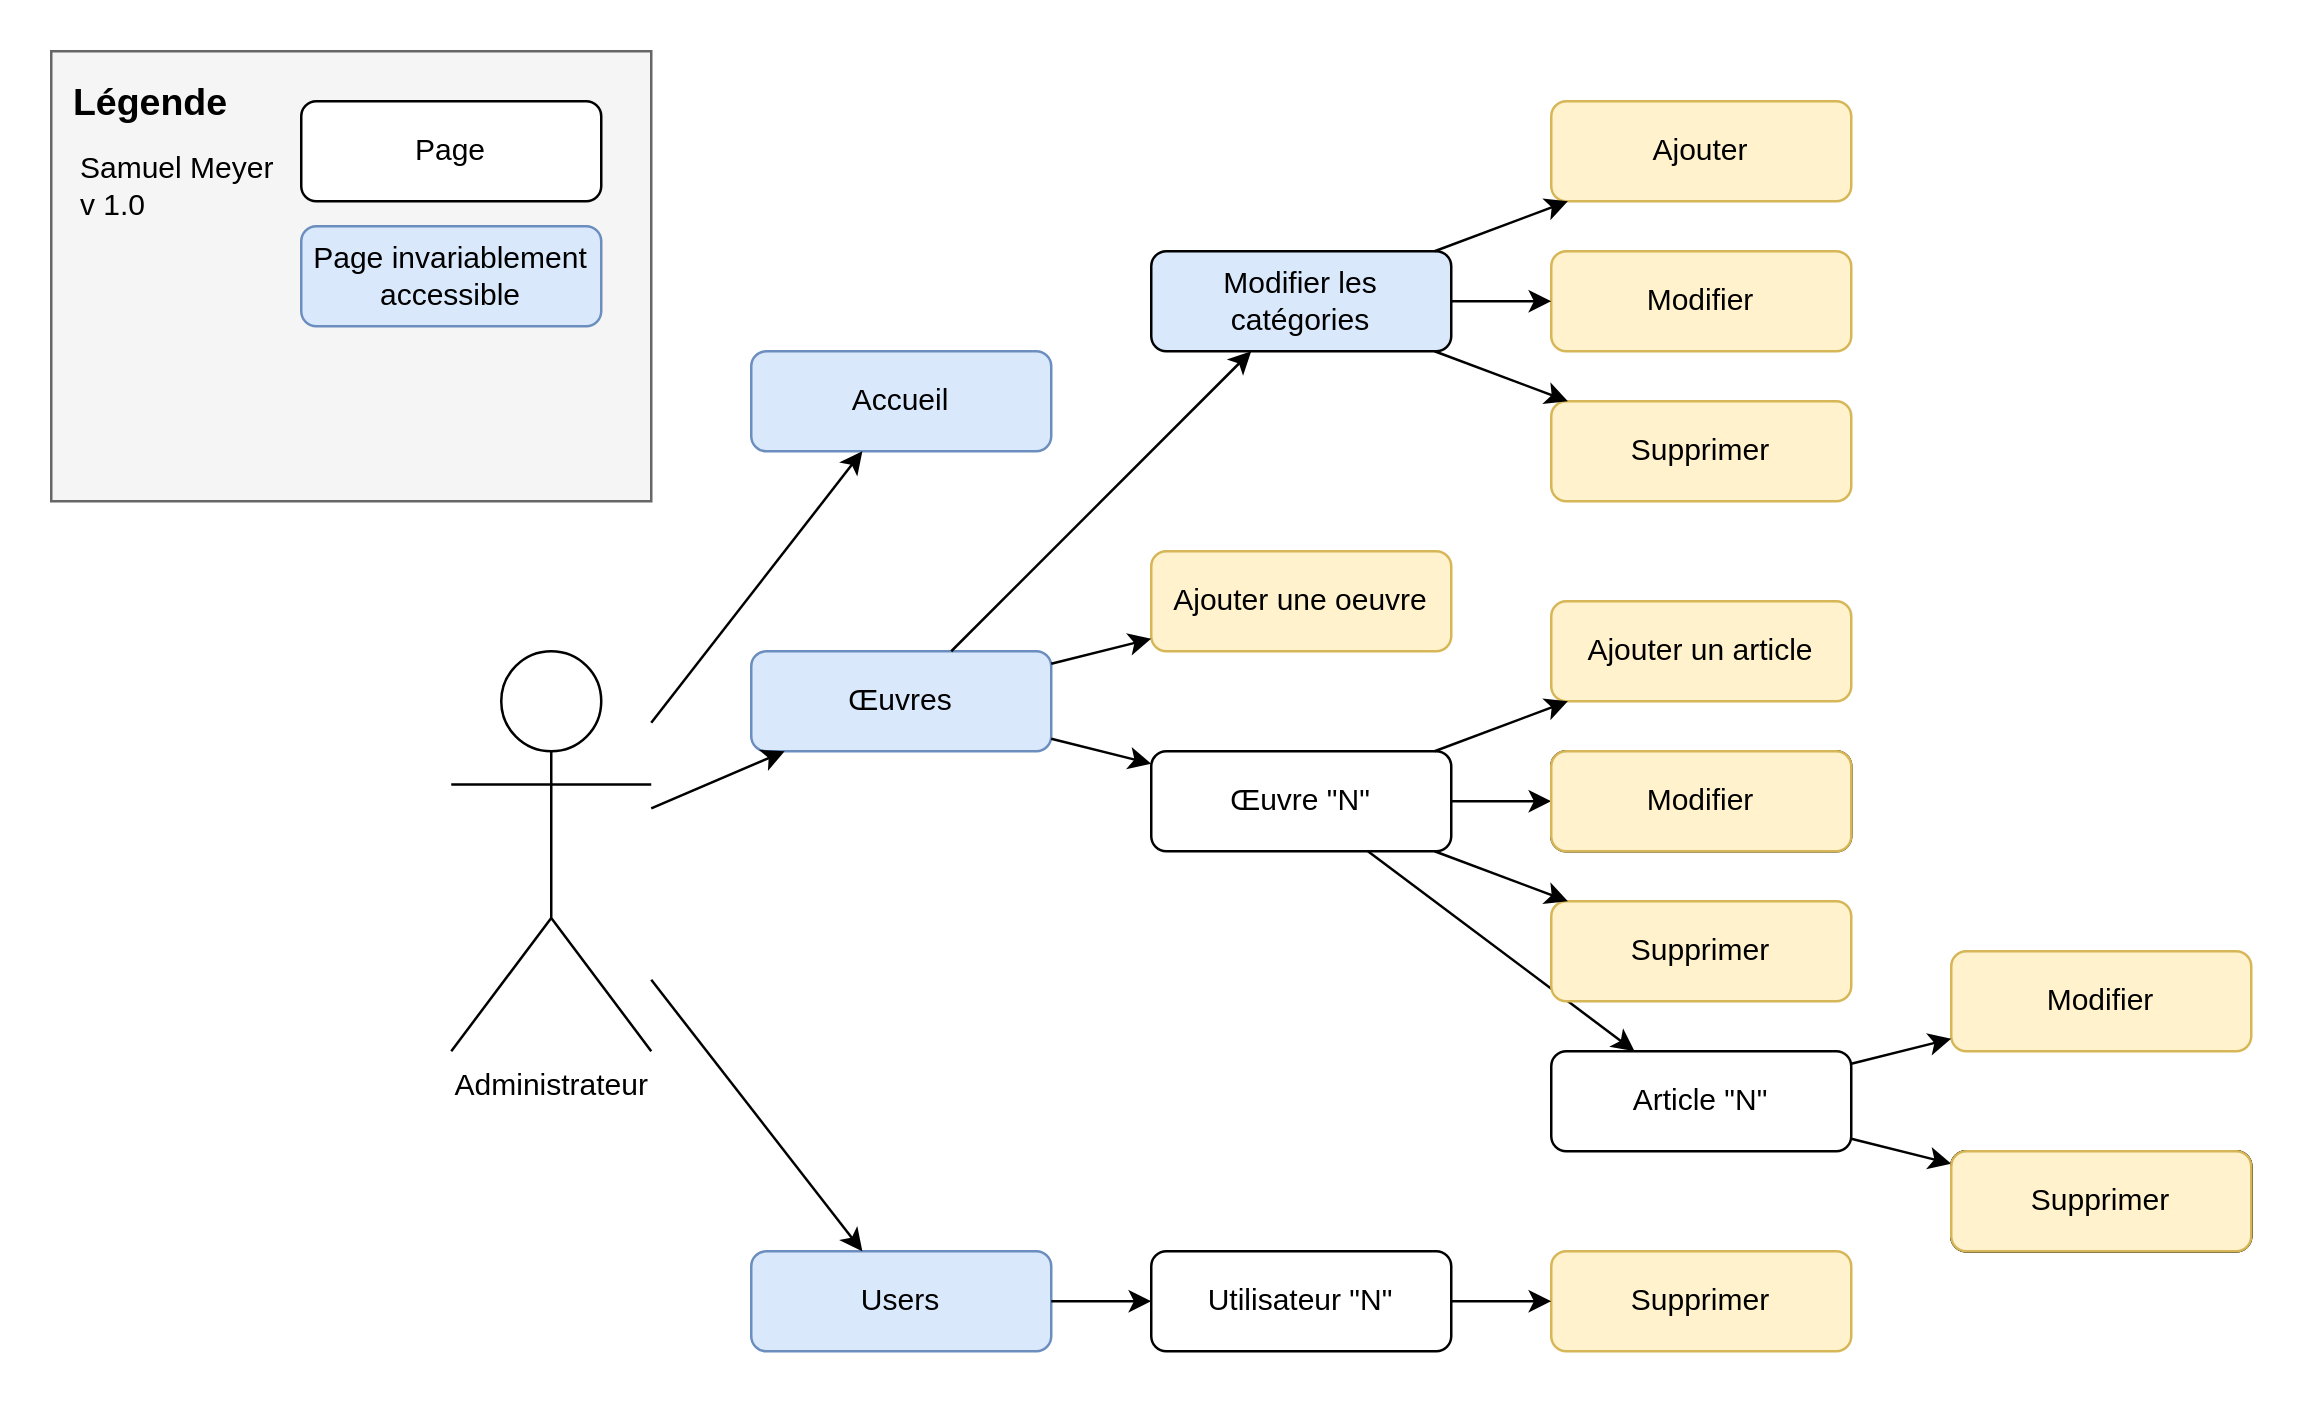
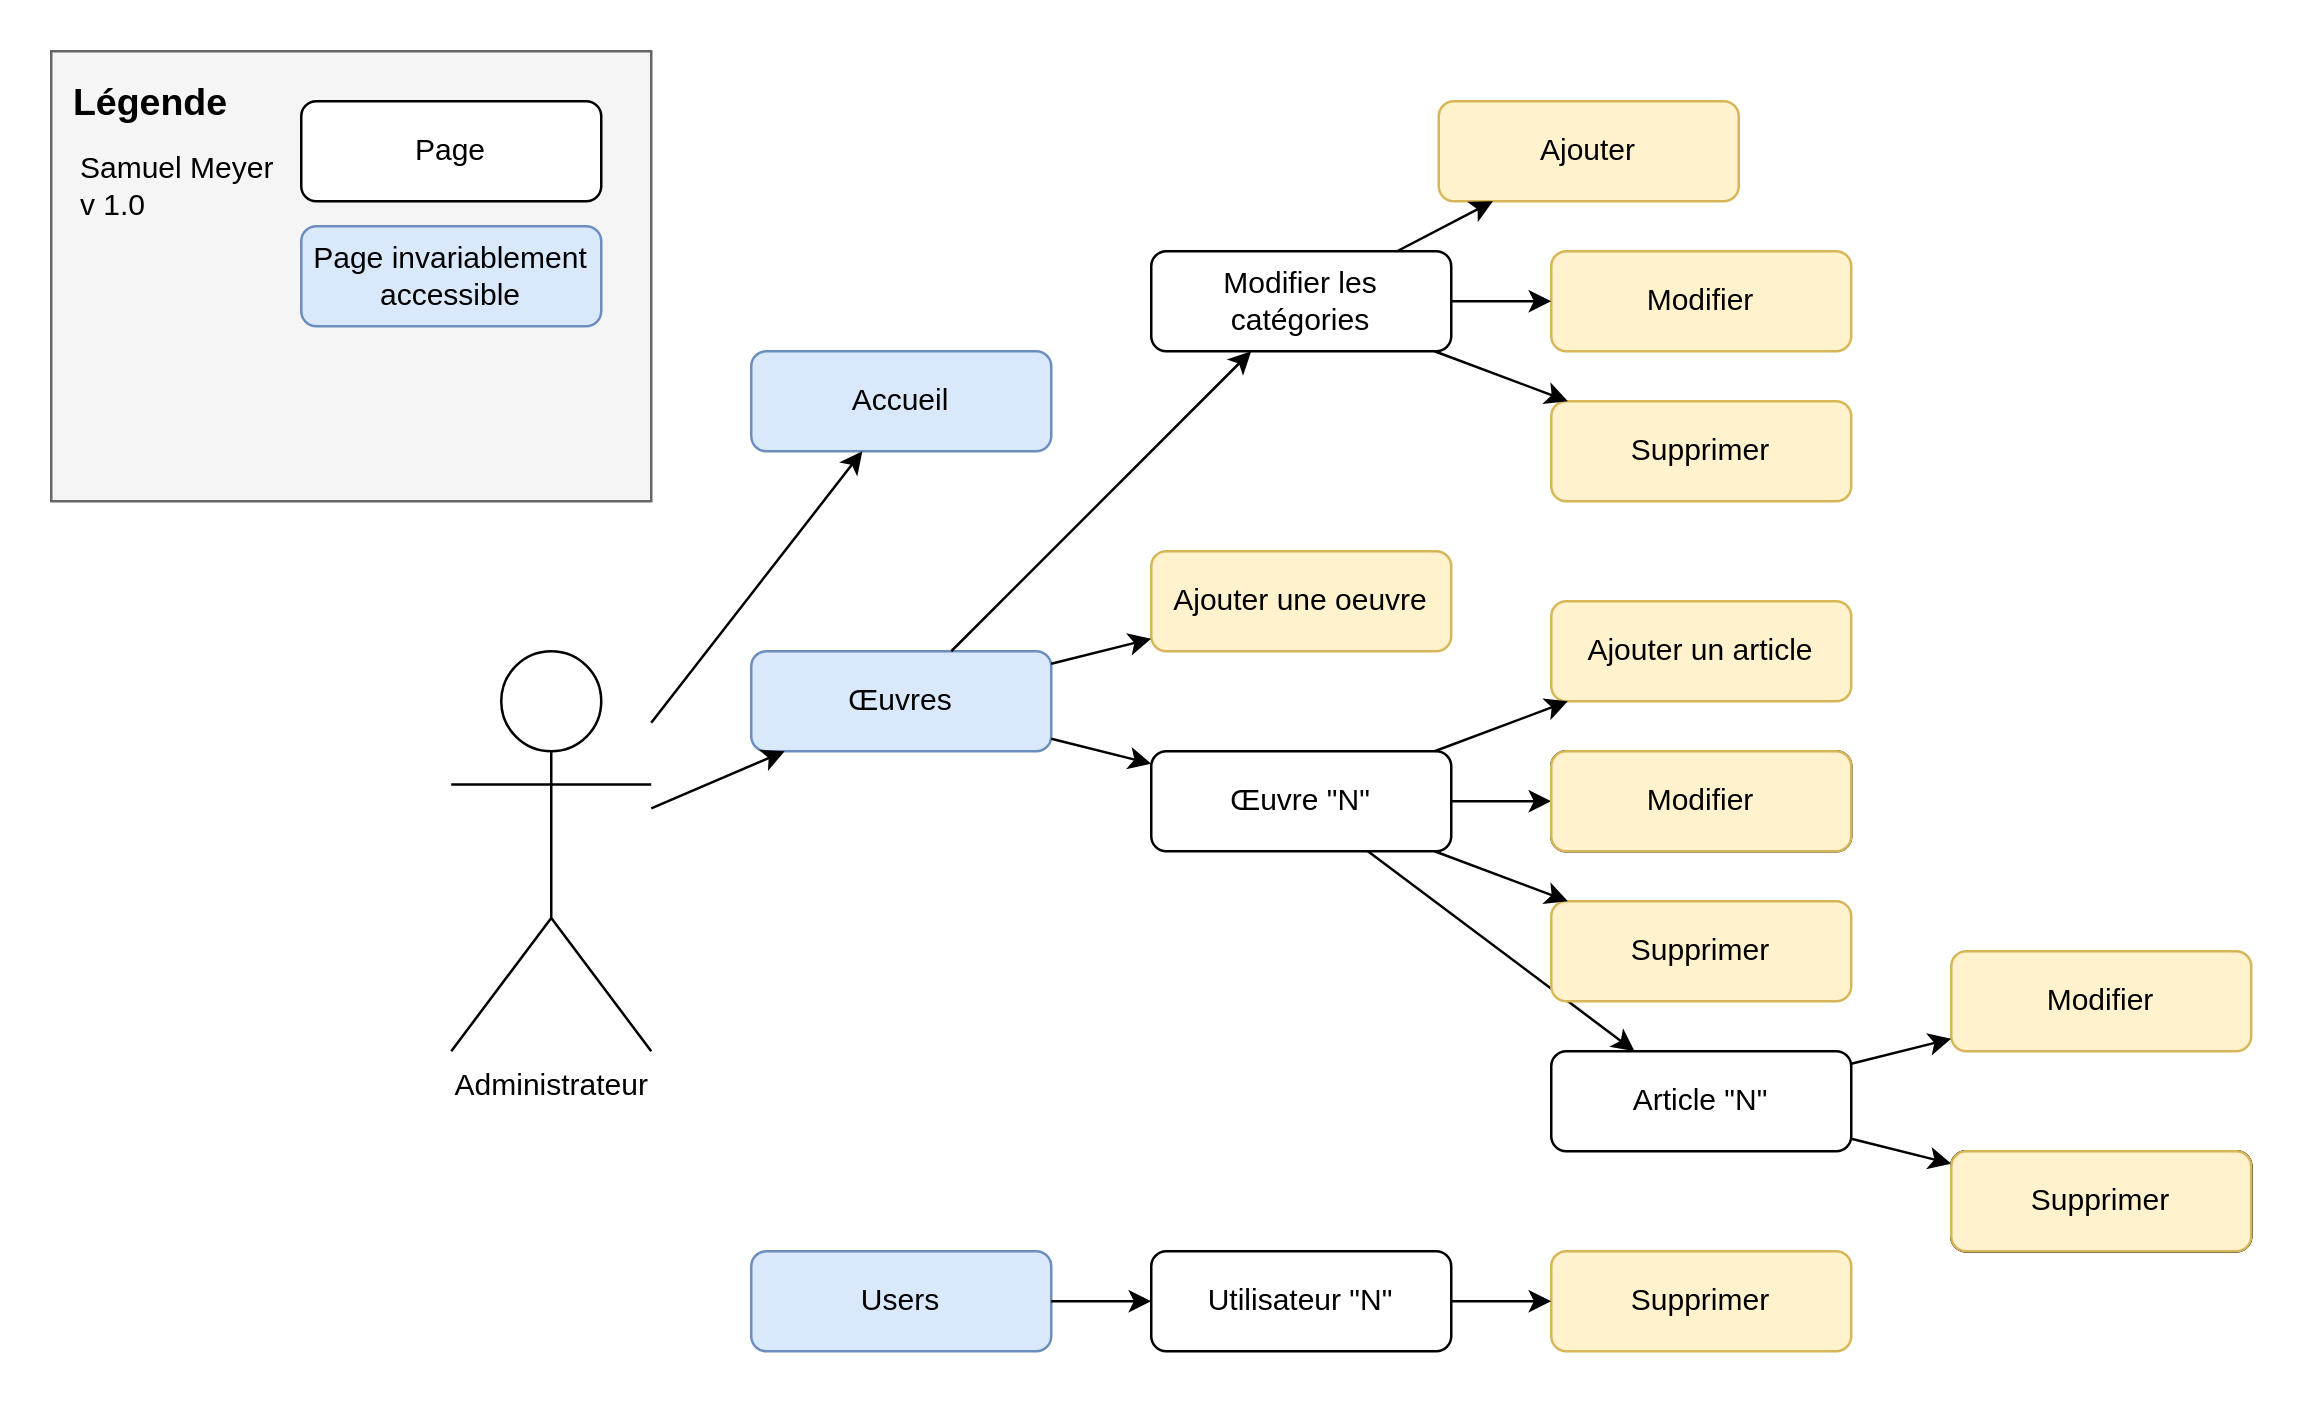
(1701, 151) -> (1589, 151)
(1301, 301) -> (1301, 301)
(752, 1109) -> none
